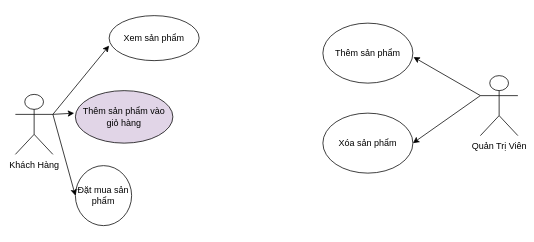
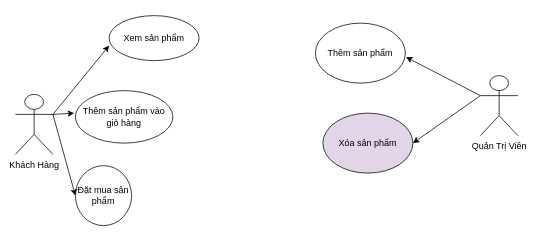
(368, 53) -> (360, 53)
(124, 117) -> (124, 117)
(368, 143) -> (368, 143)
